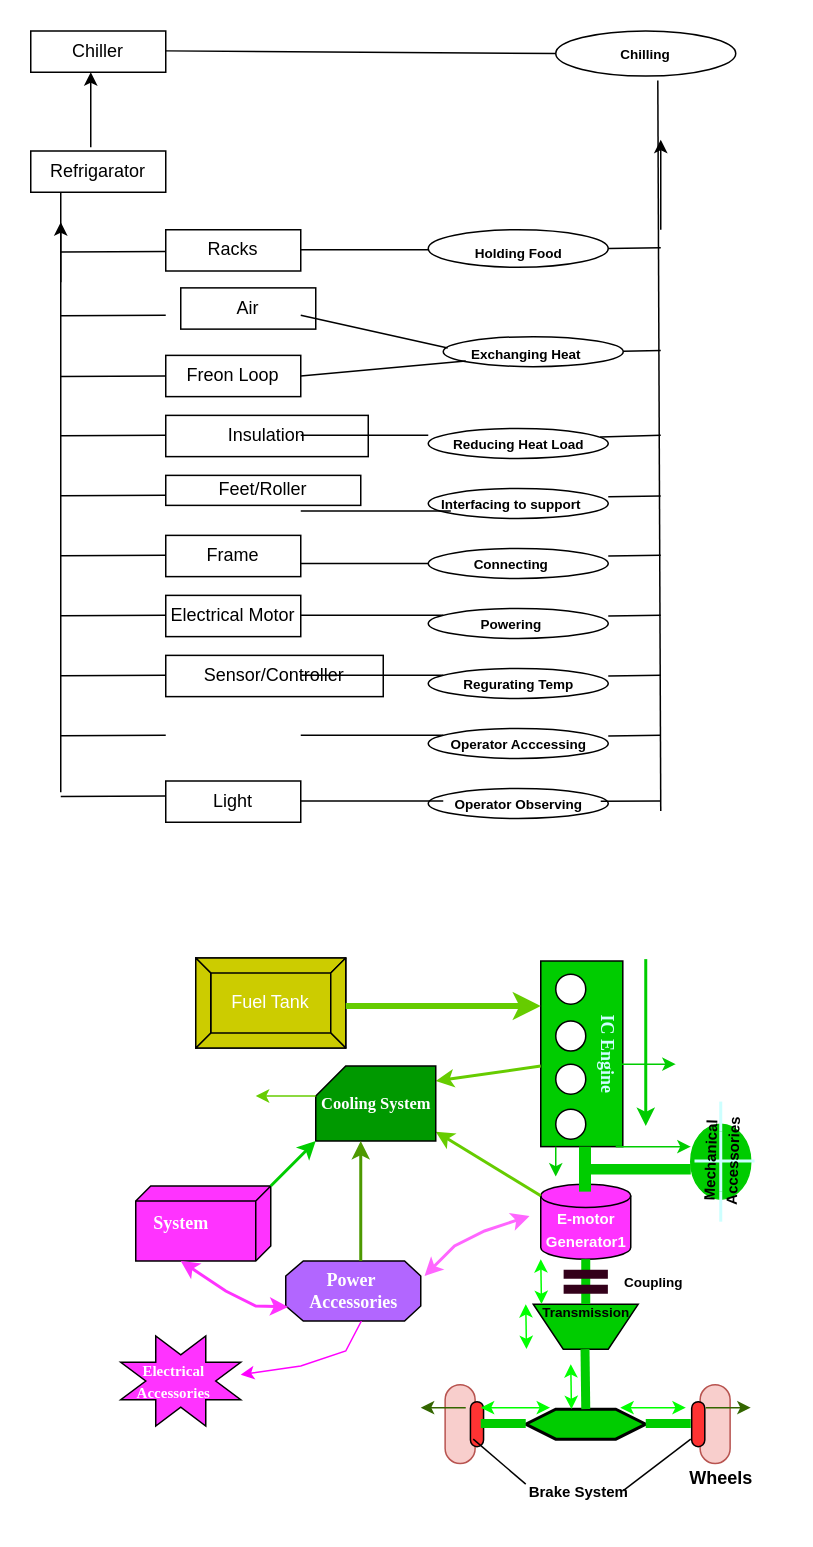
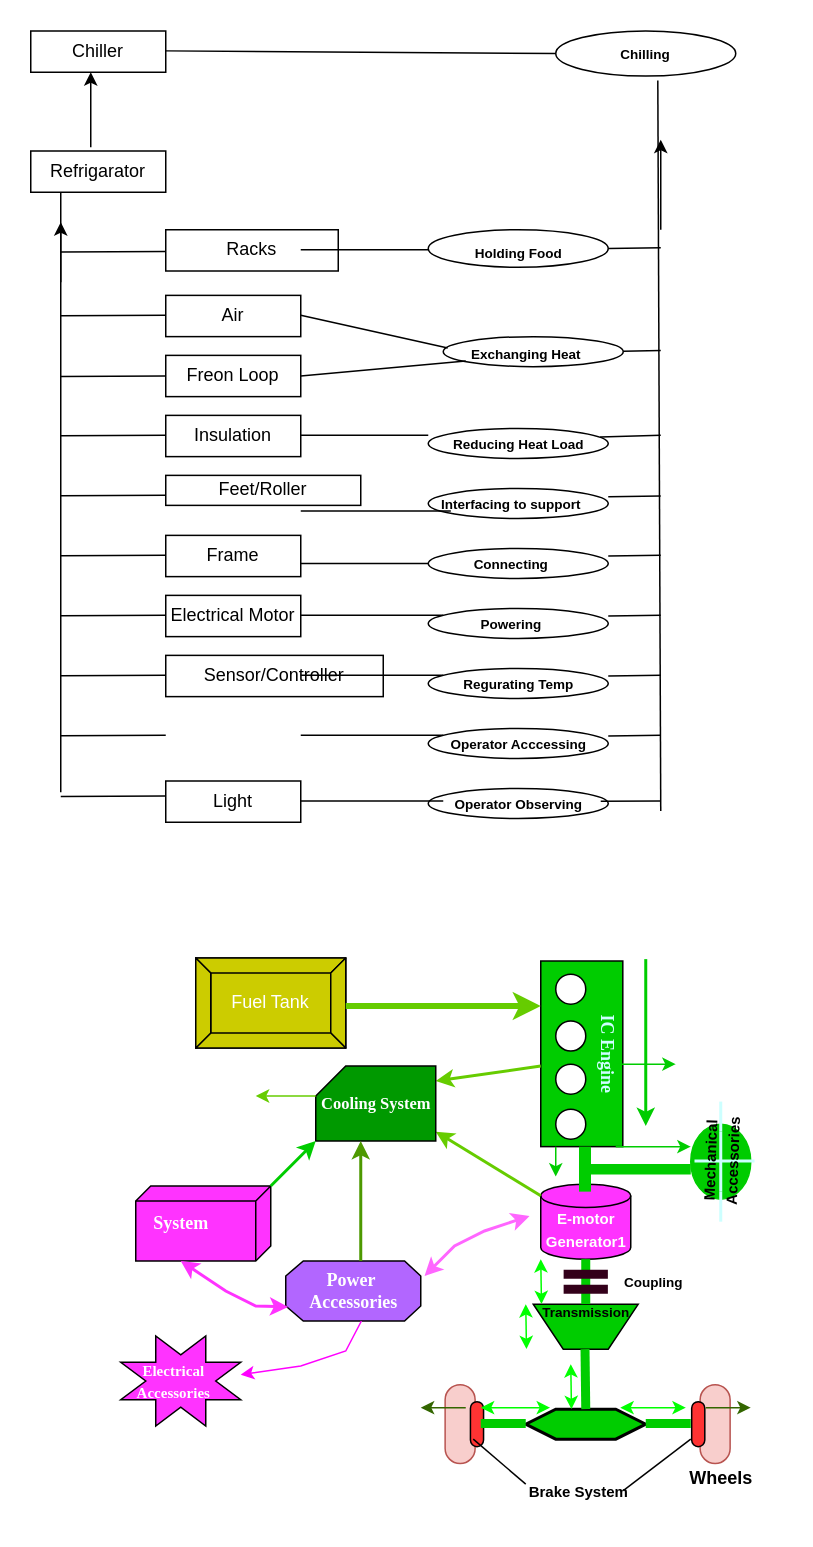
(233, 250) -> (252, 250)
(248, 308) -> (233, 316)
(267, 436) -> (233, 436)
